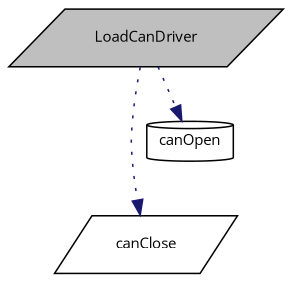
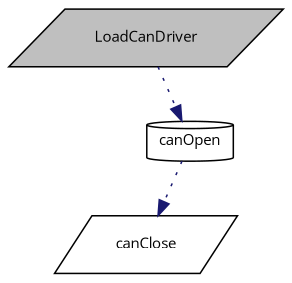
(132, 134) -> (173, 181)
